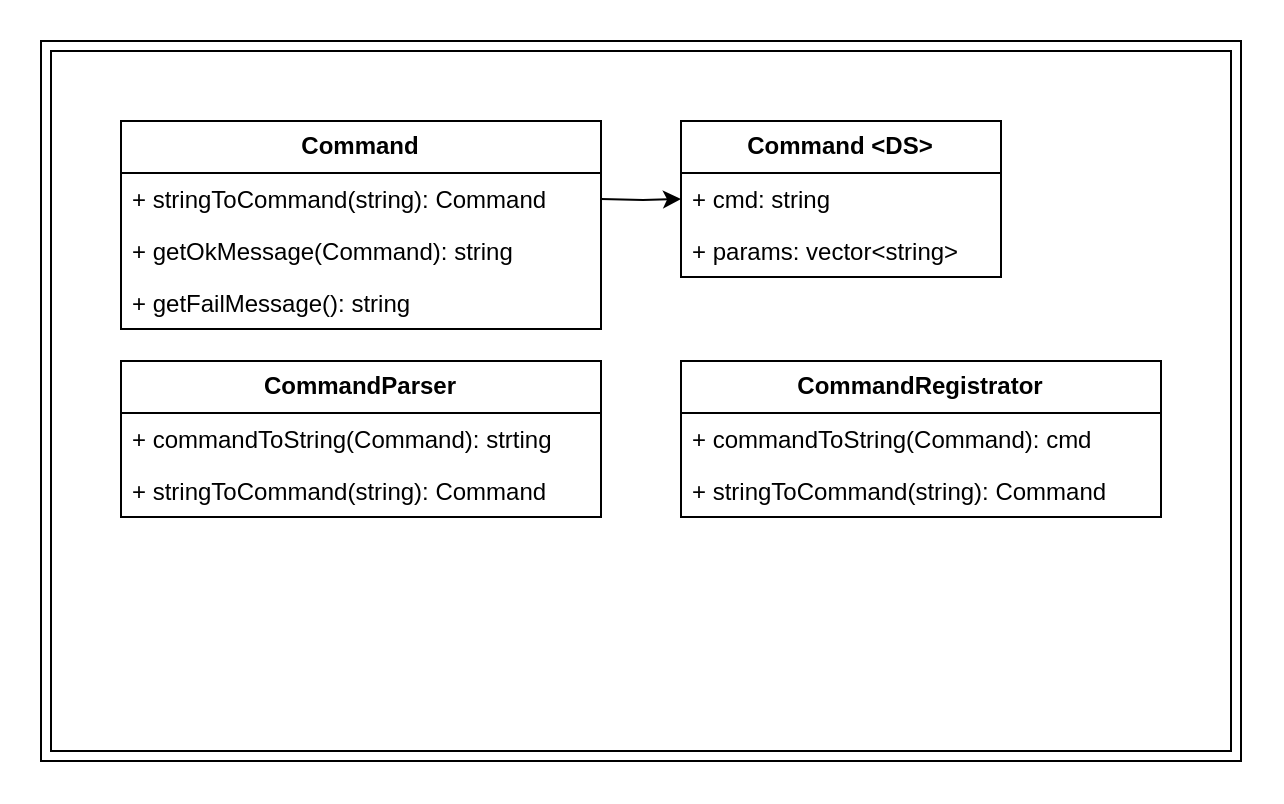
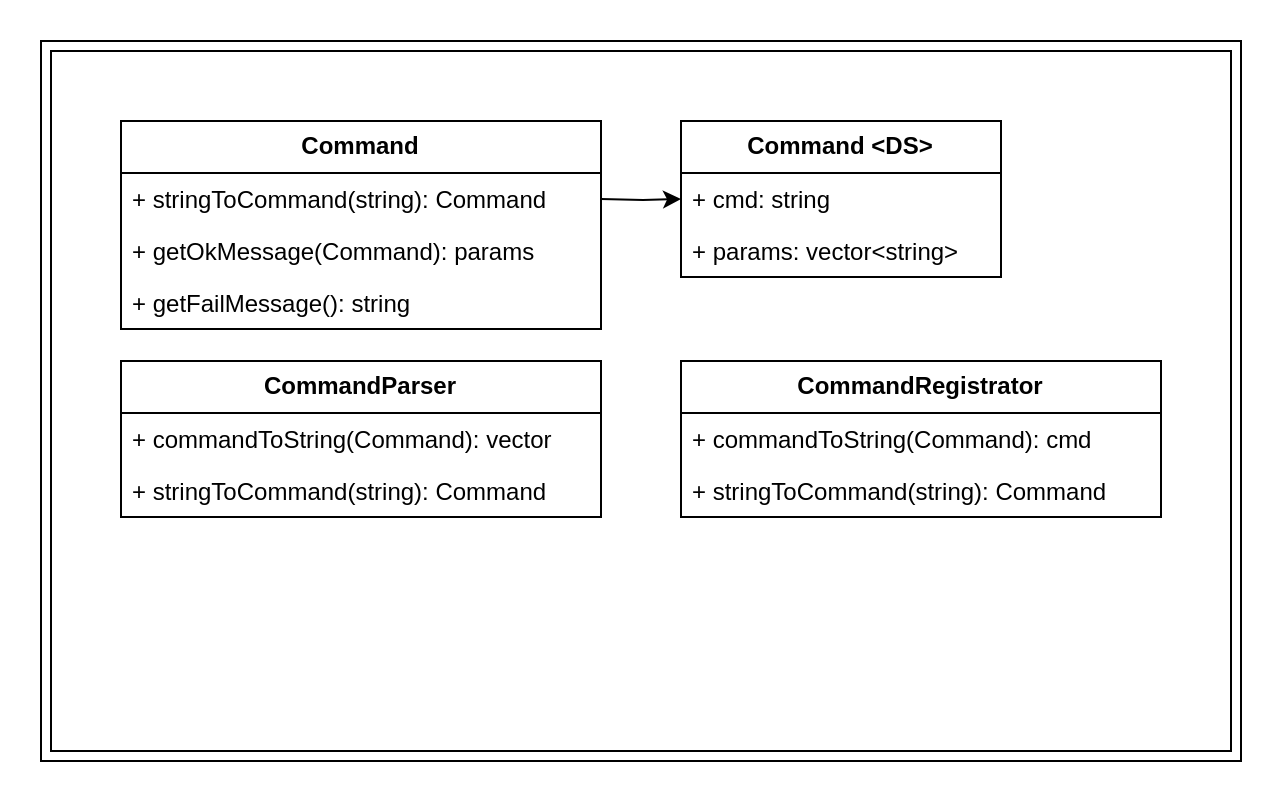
(329, 253) -> (332, 253)
(353, 441) -> (349, 441)
